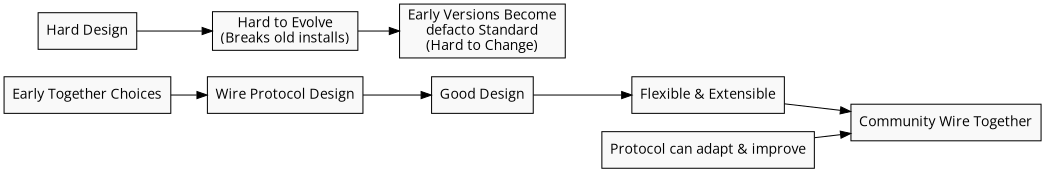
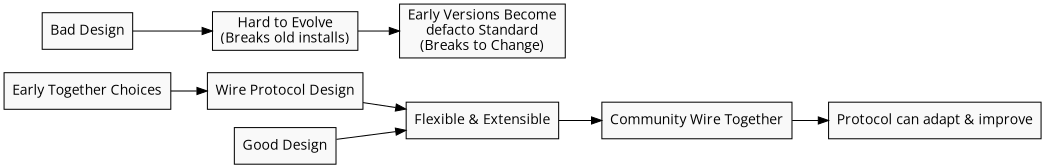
(87, 31) -> (87, 31)
(482, 31) -> (482, 31)
(392, 95) -> (379, 105)
(828, 136) -> (805, 120)
